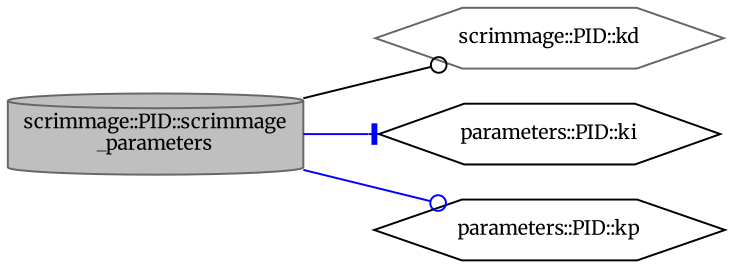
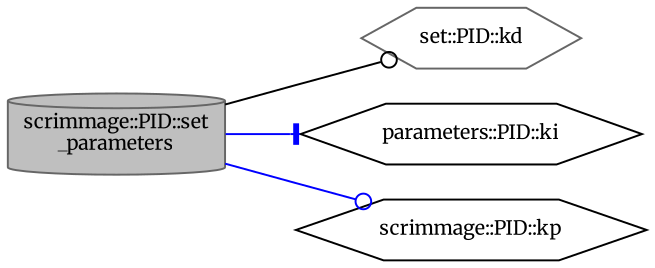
(550, 38) -> (471, 38)
(156, 134) -> (116, 134)
(550, 230) -> (471, 230)
